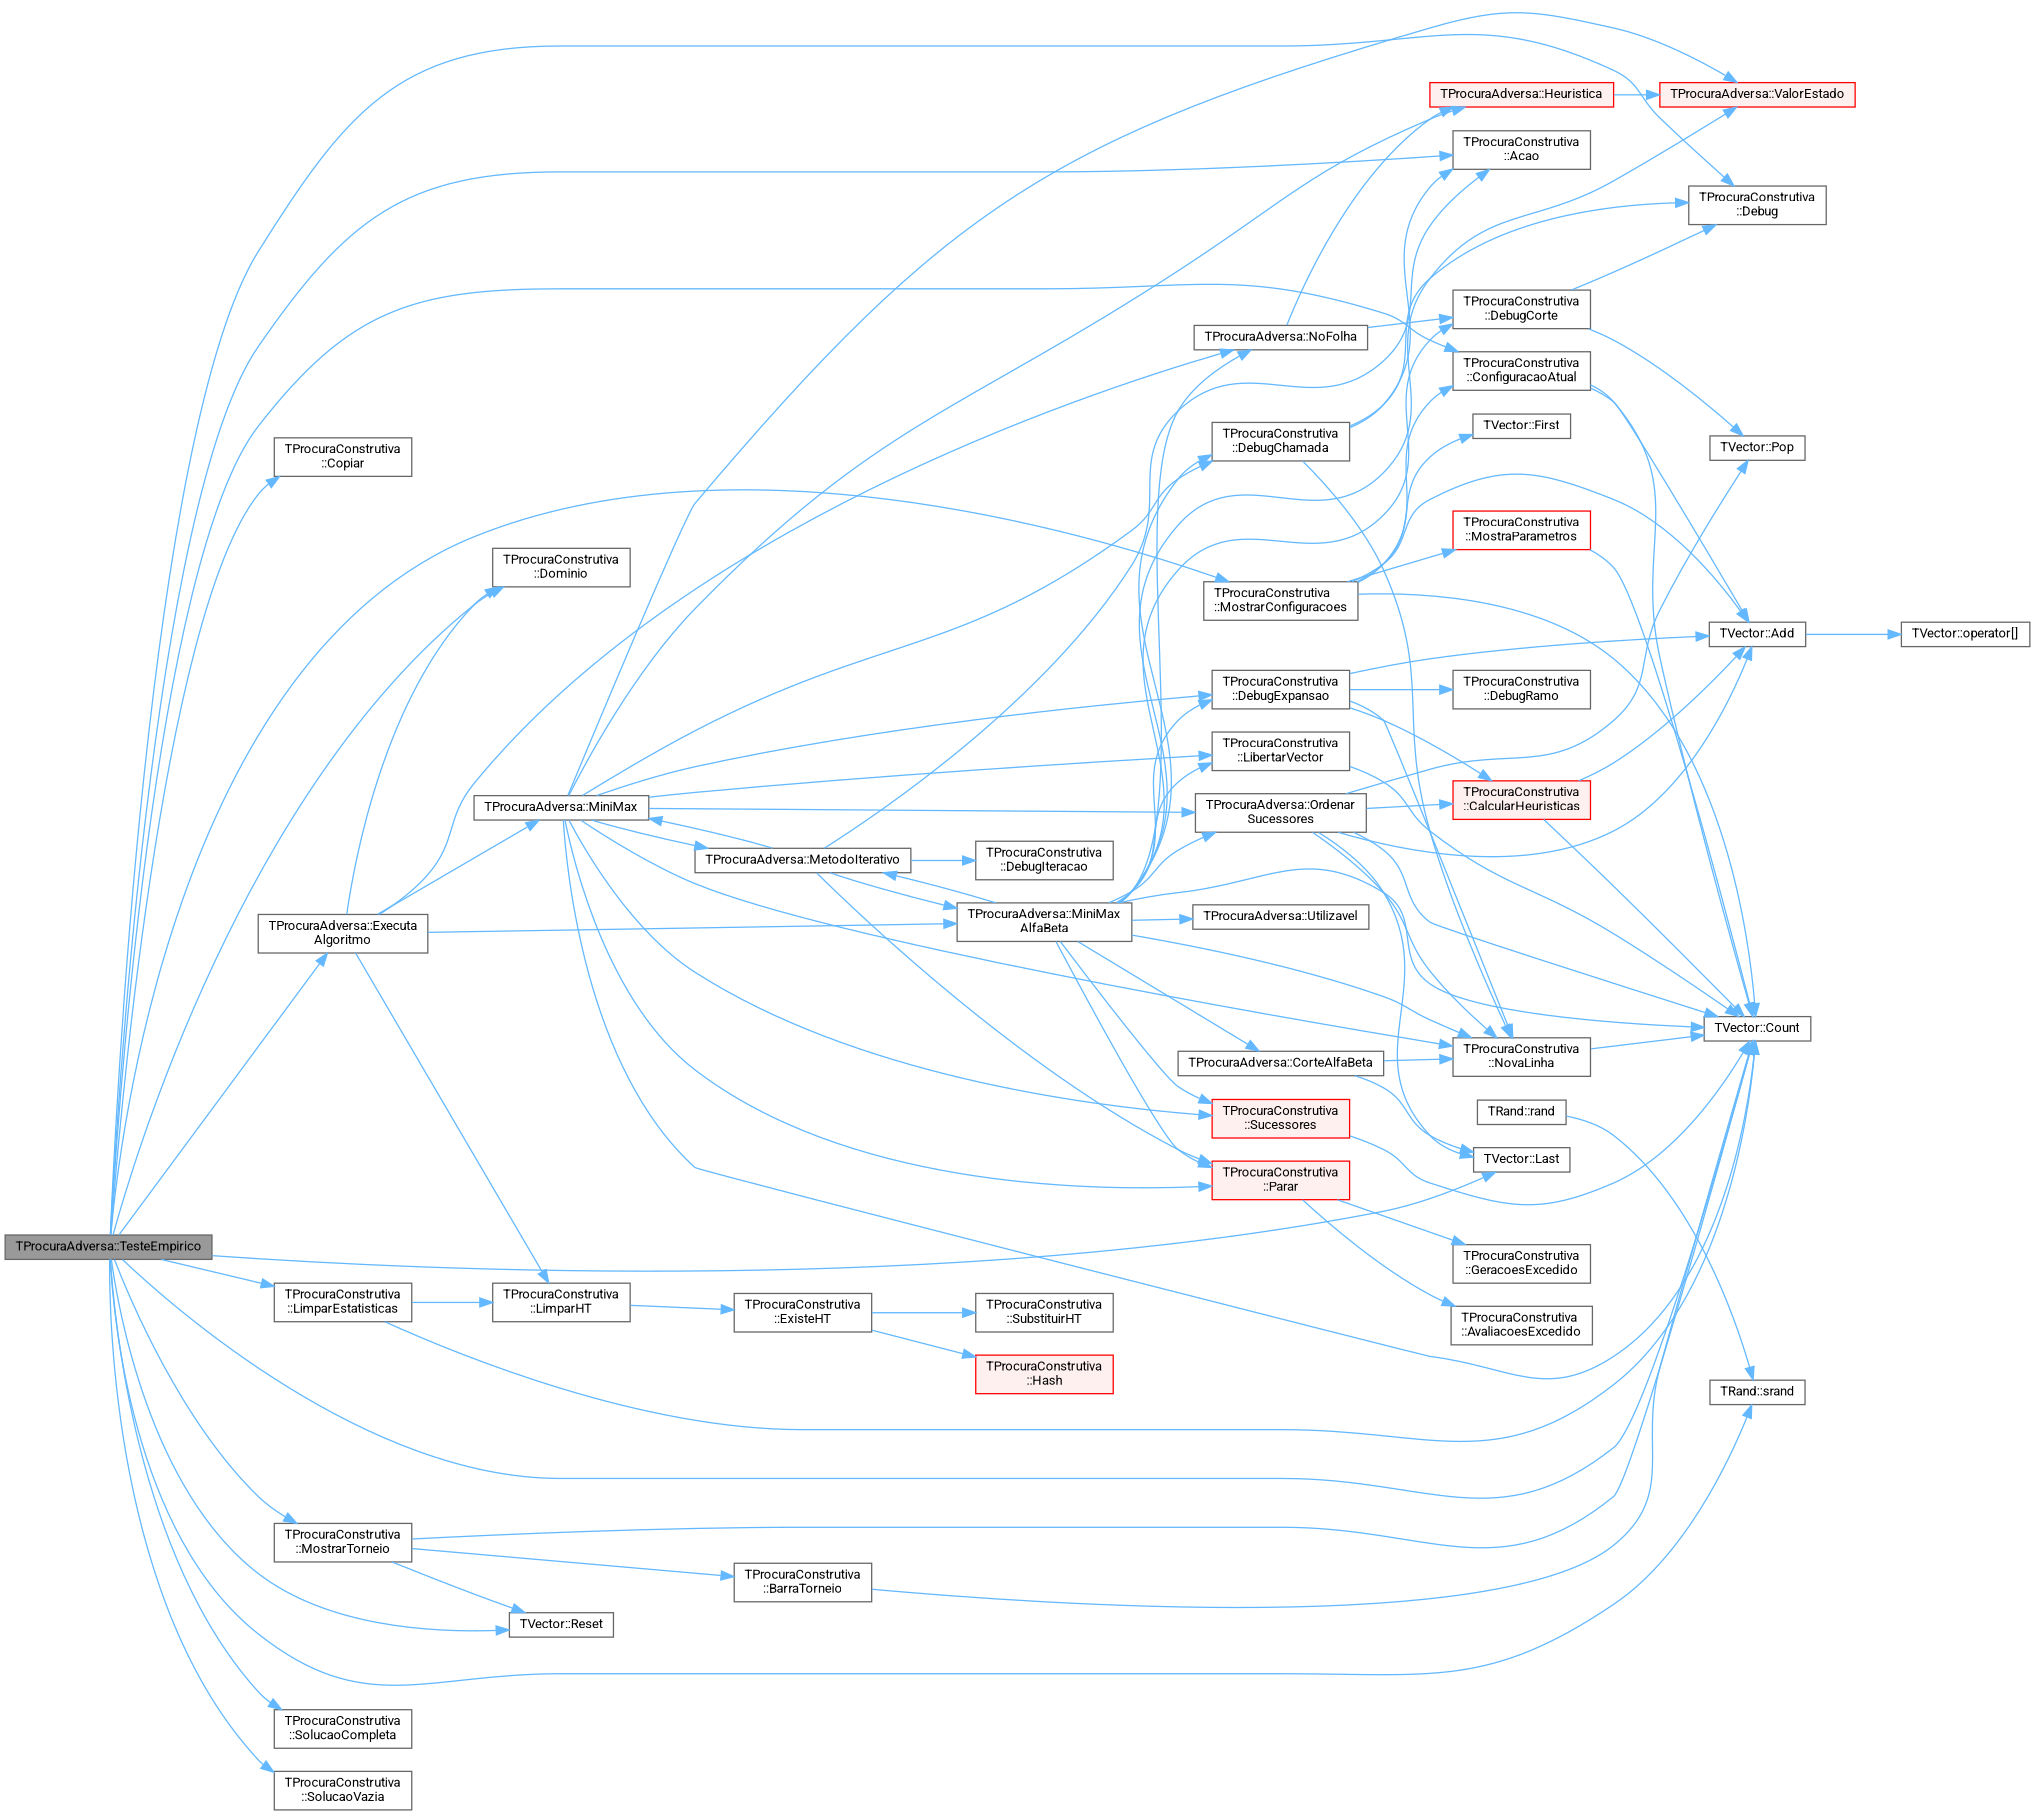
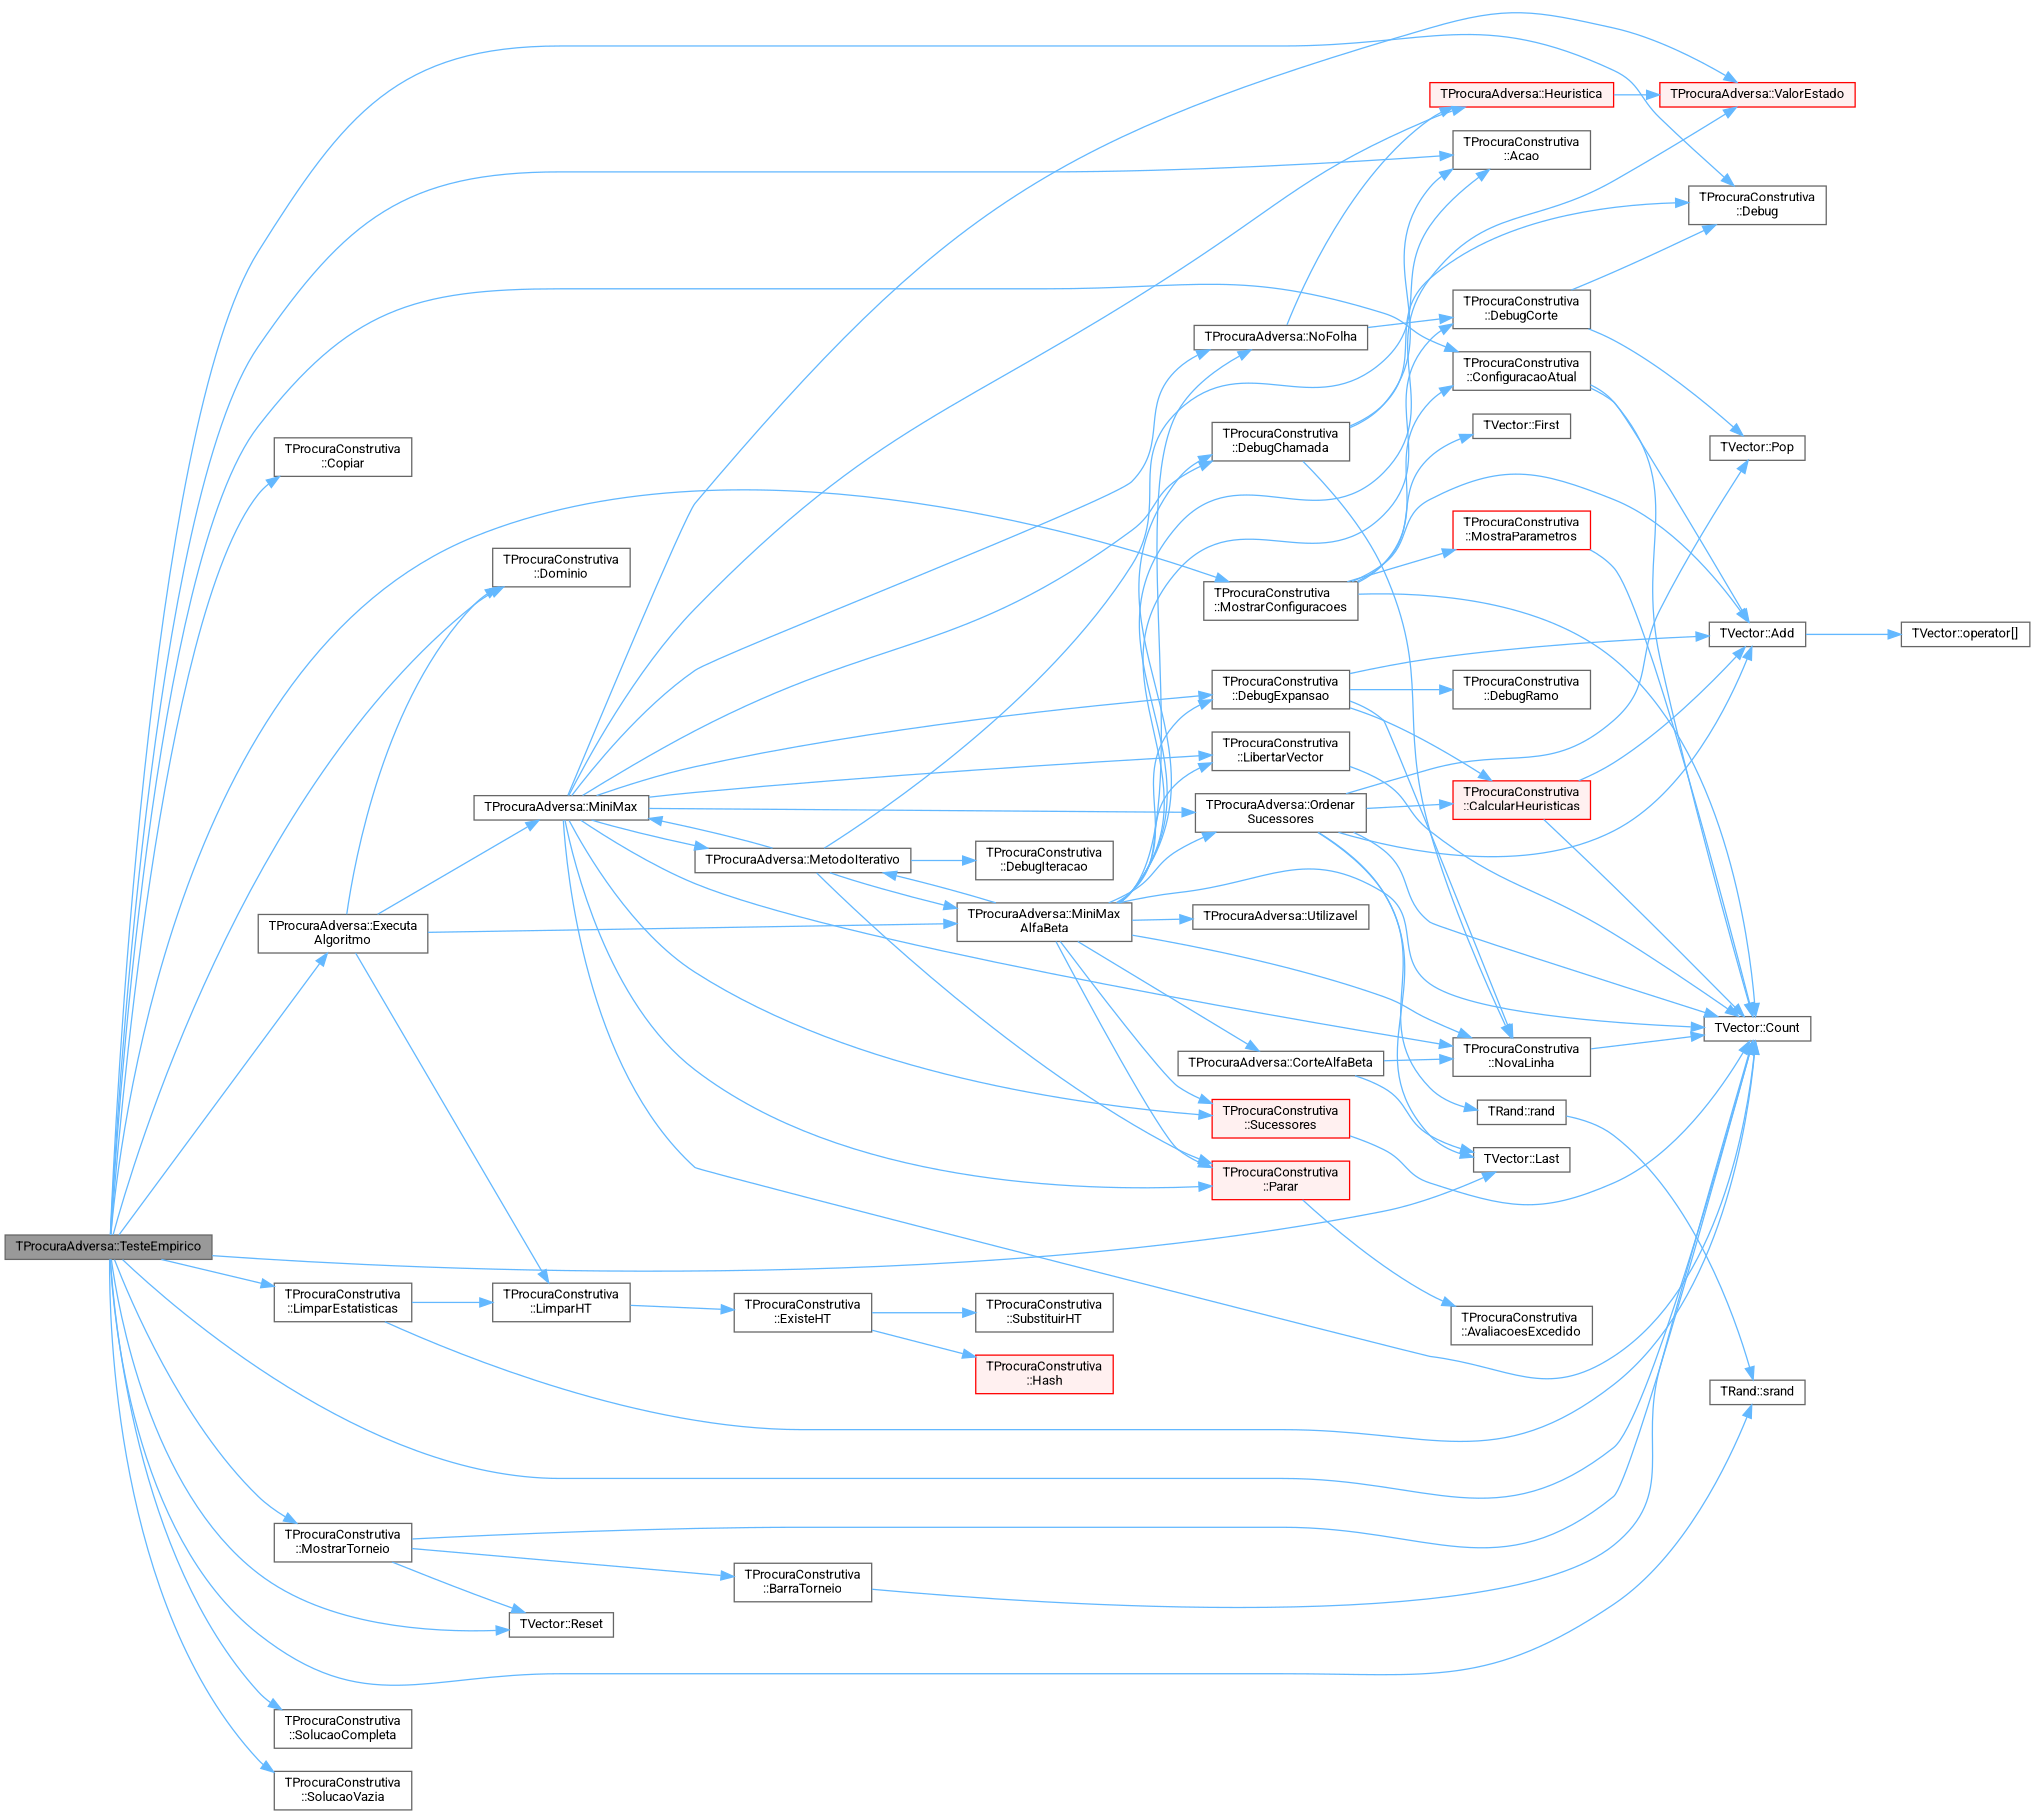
(701, 587) -> (901, 583)
(1419, 956) -> (1407, 1051)
(1522, 1264) -> none
